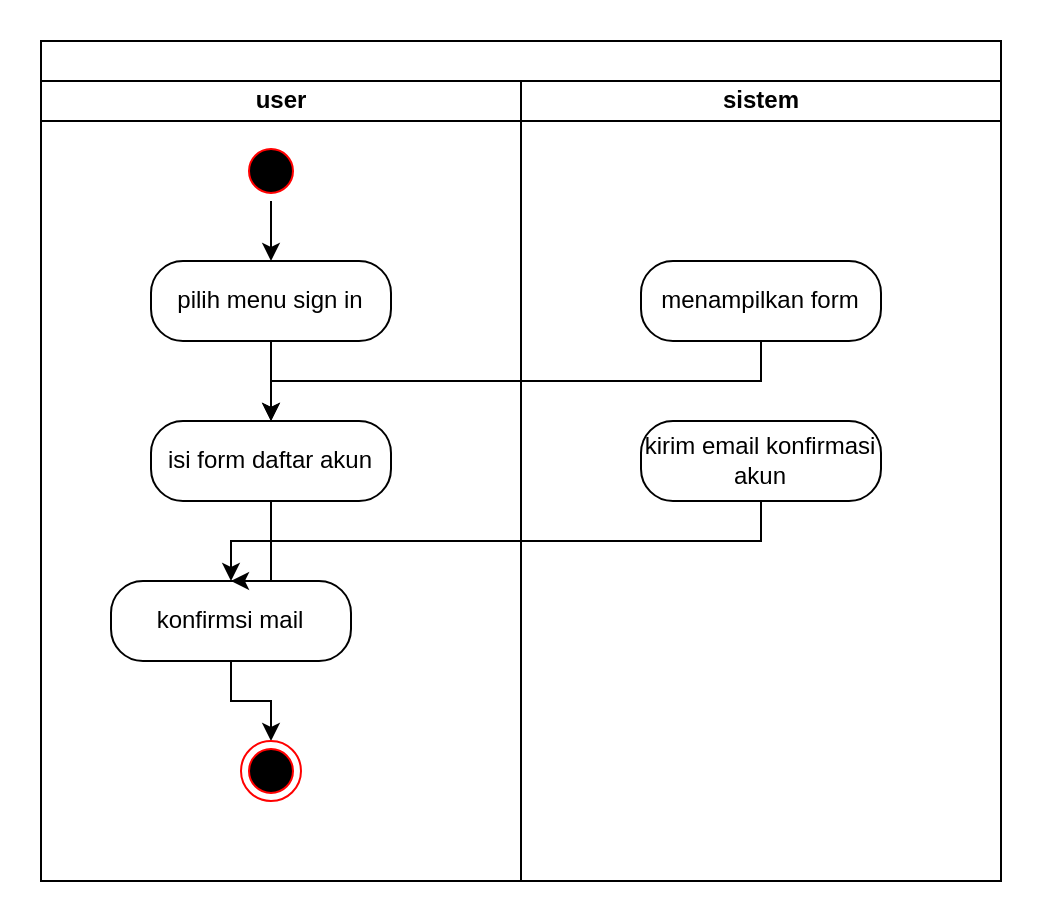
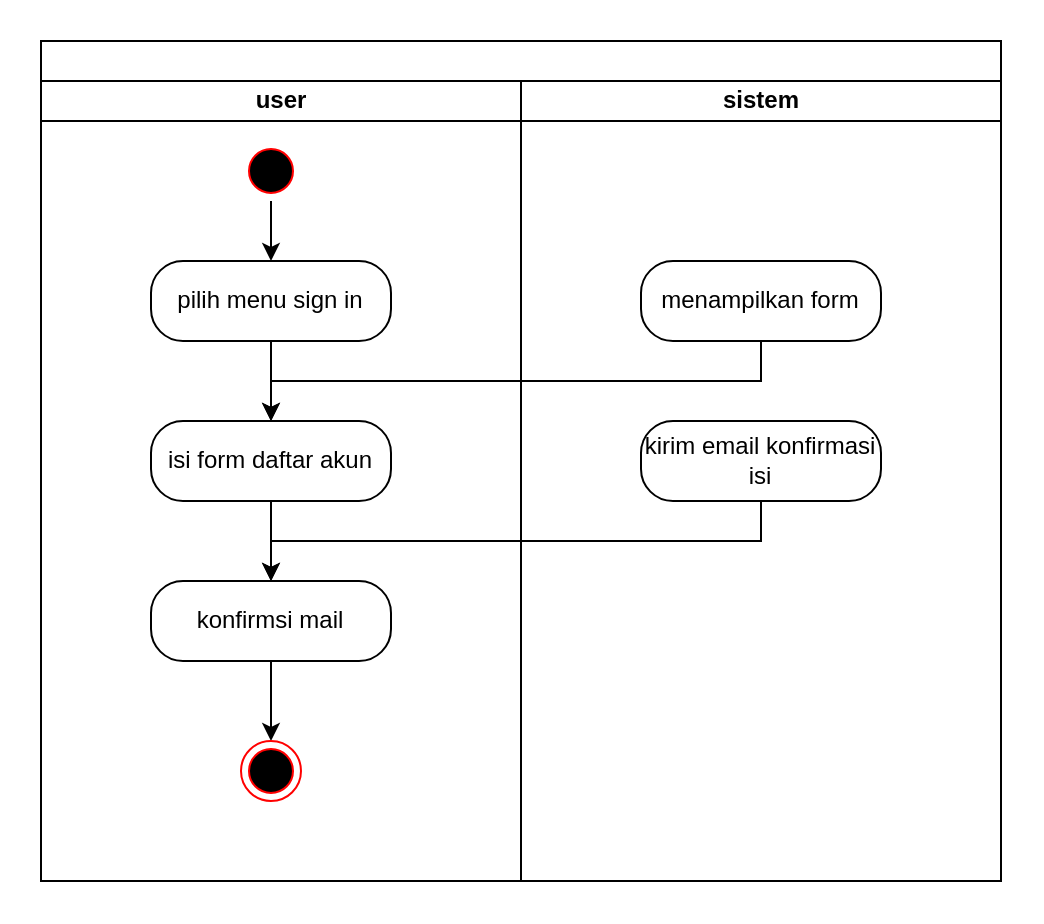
(761, 461) -> (761, 461)
(231, 621) -> (271, 621)
